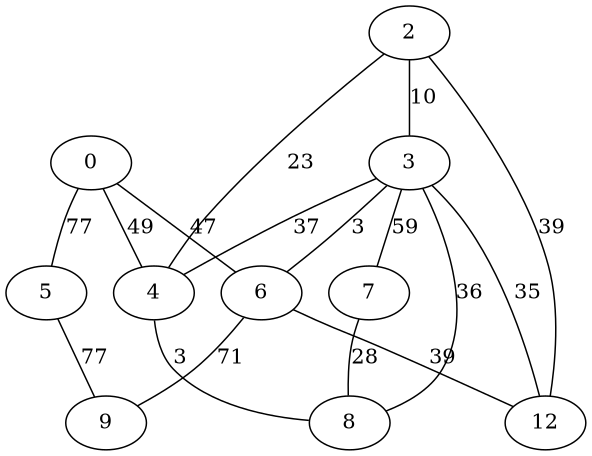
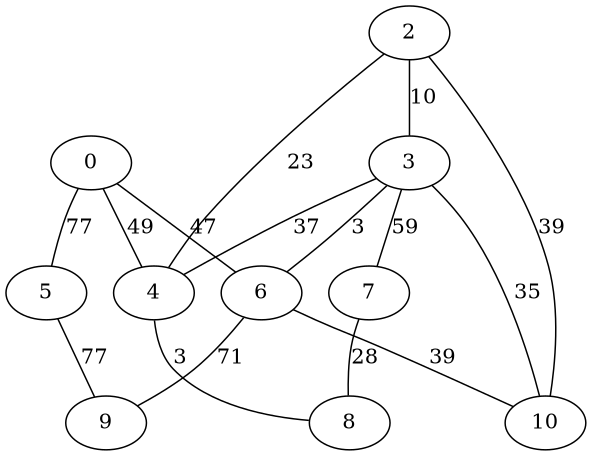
(456, 313) -> none
(545, 423) -> (545, 423)
